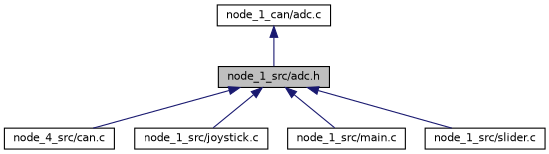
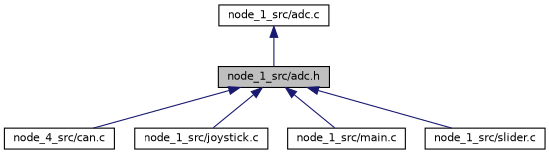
(274, 15) -> (274, 15)
